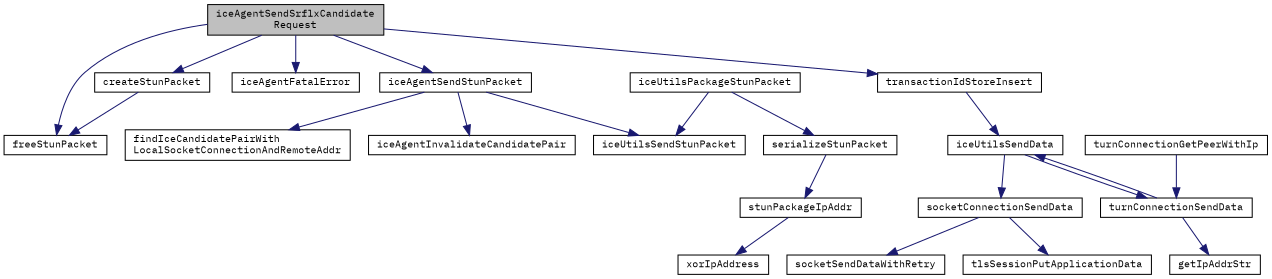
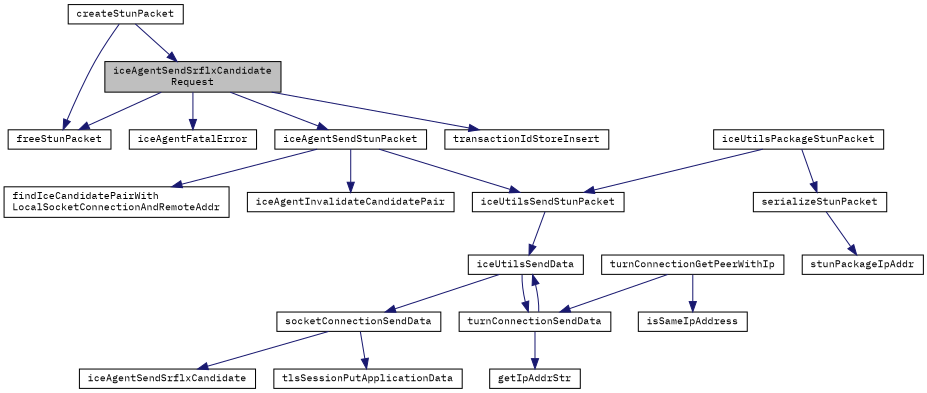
(222, 52) -> (152, 39)
(979, 110) -> (539, 229)
(723, 265) -> none
(866, 265) -> (167, 379)
none -> (693, 322)
